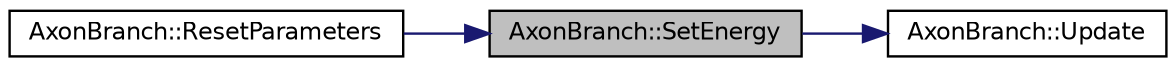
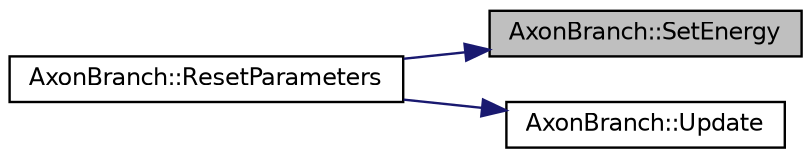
(833, 34) -> (443, 104)
